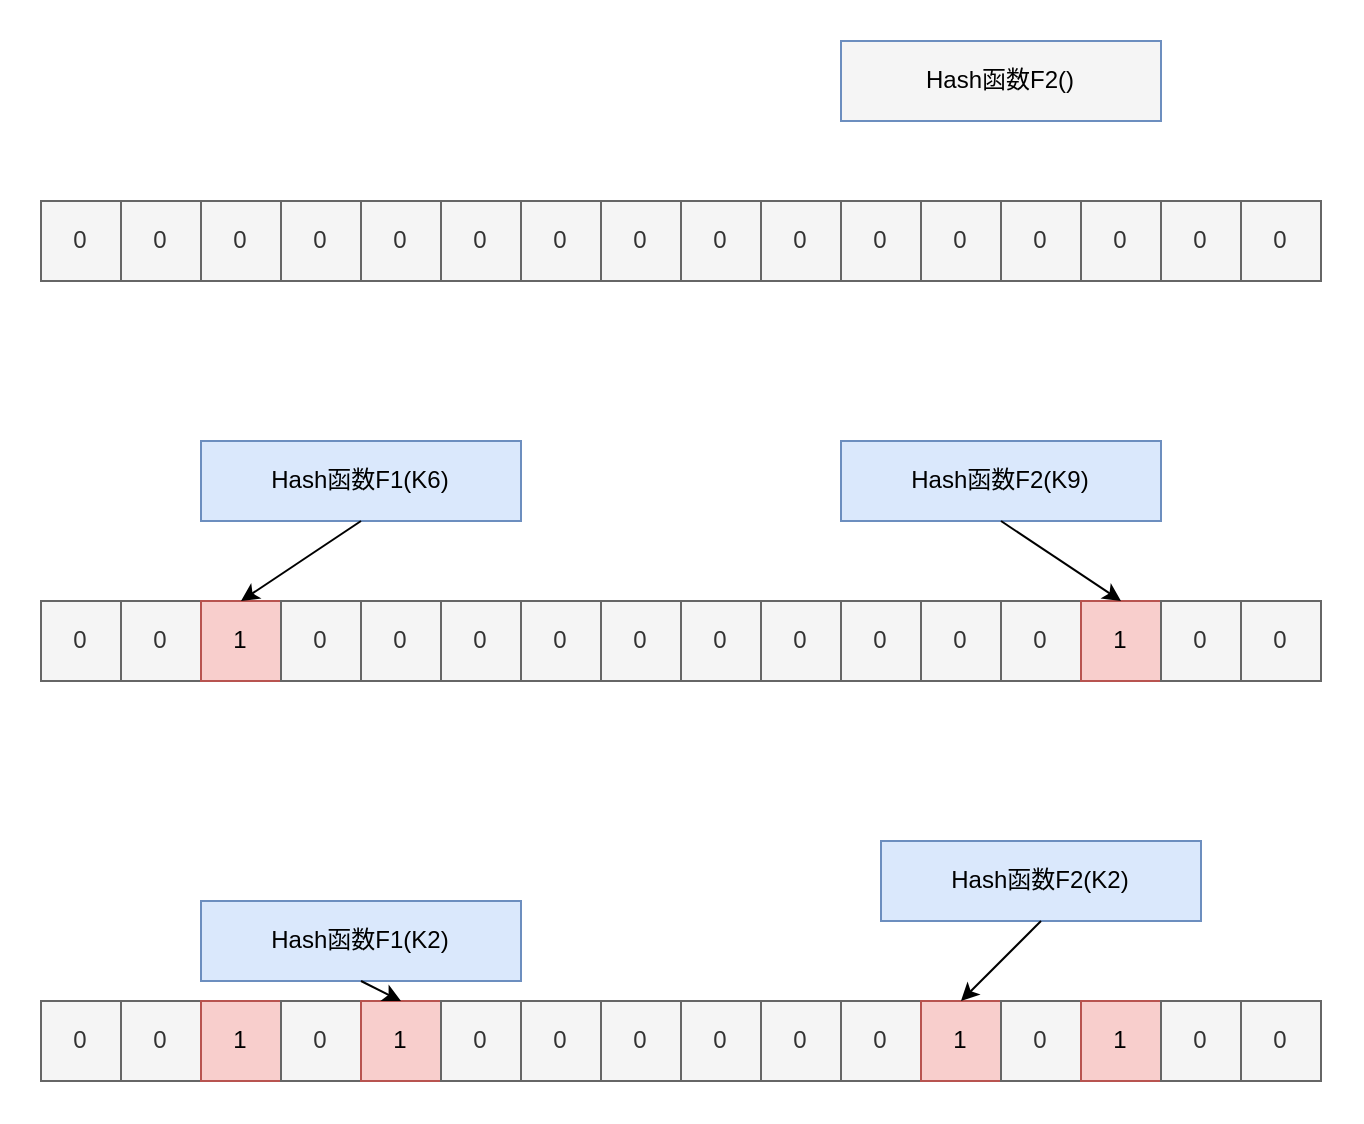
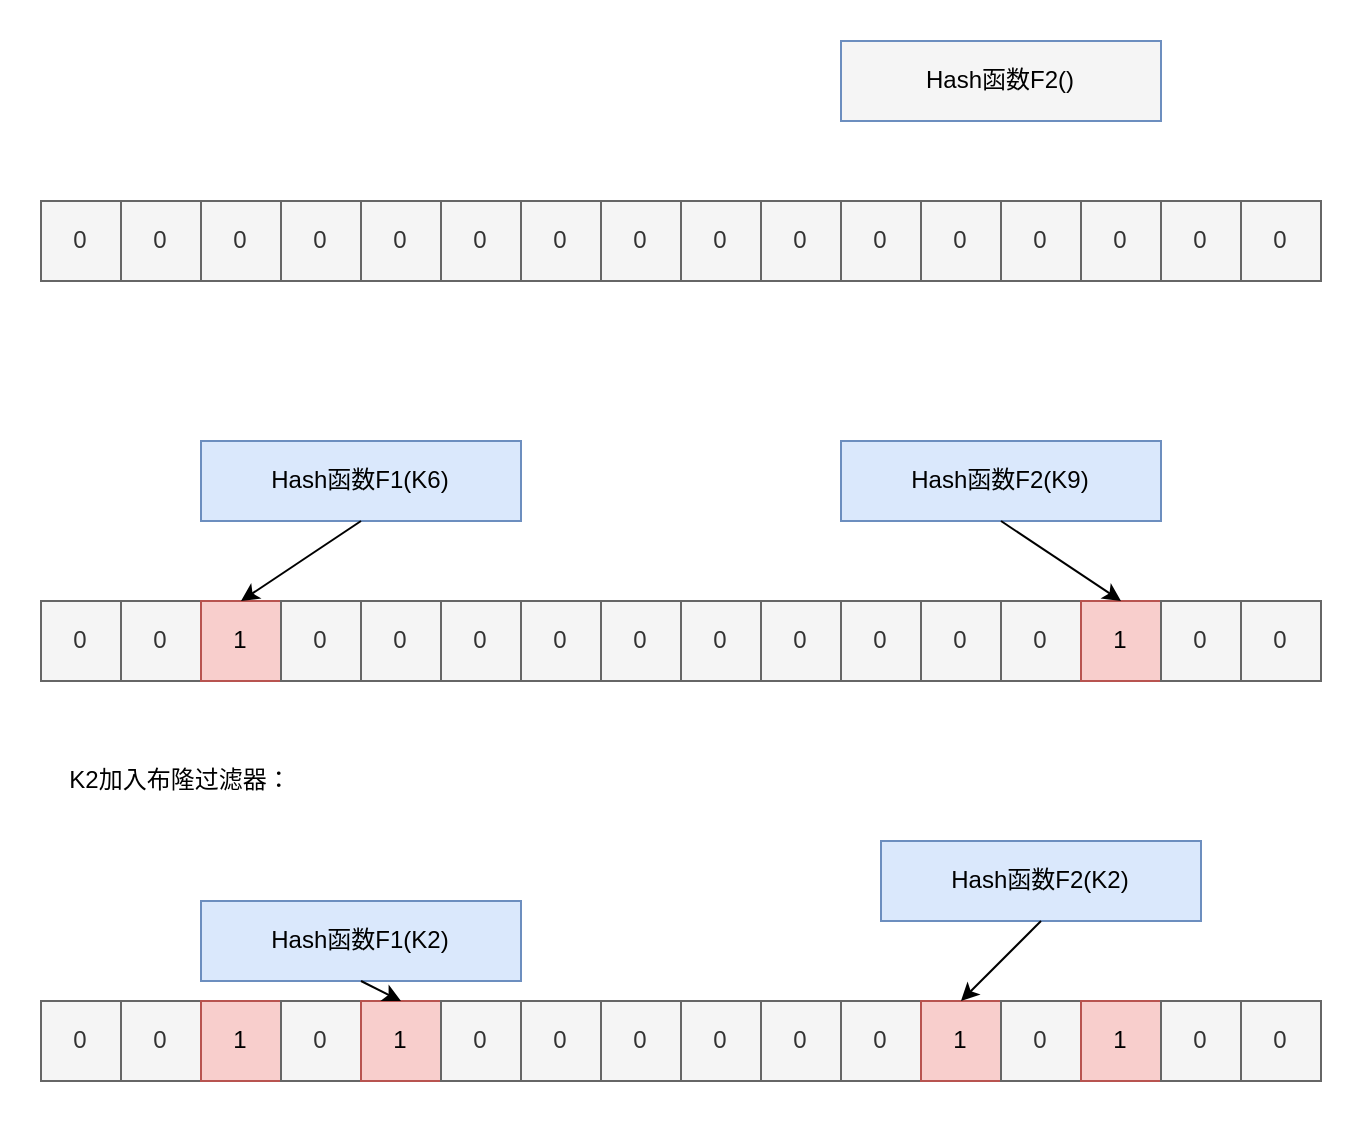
none -> (181, 781)
